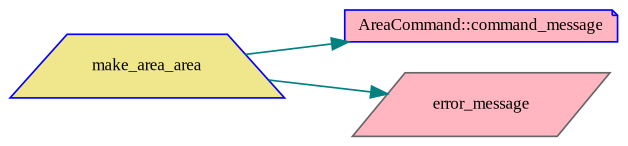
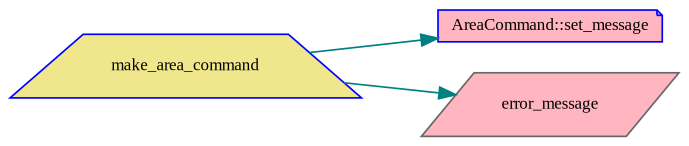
(481, 26) -> (550, 26)
(147, 66) -> (186, 66)
